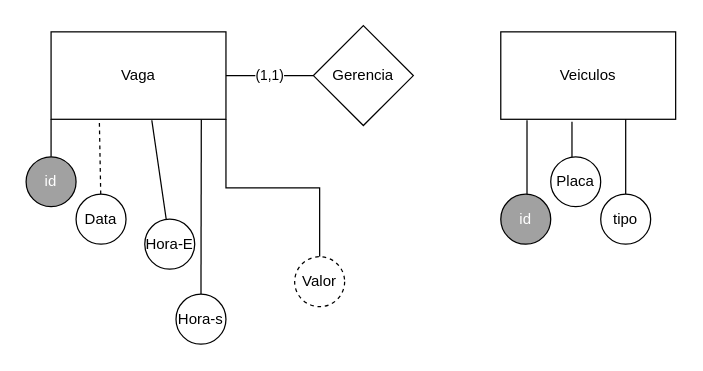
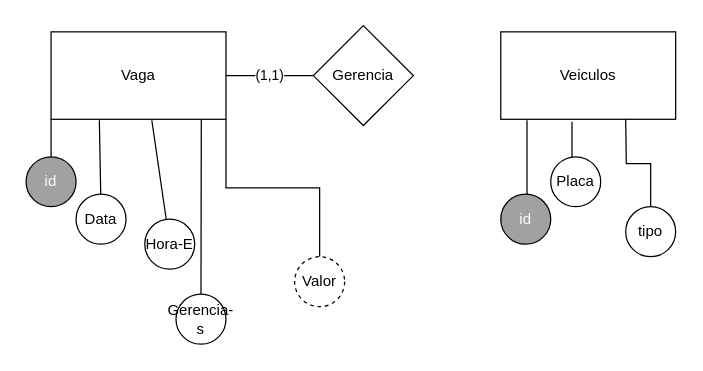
(100, 156) -> (100, 156)
(626, 219) -> (651, 232)
(201, 319) -> (201, 319)
